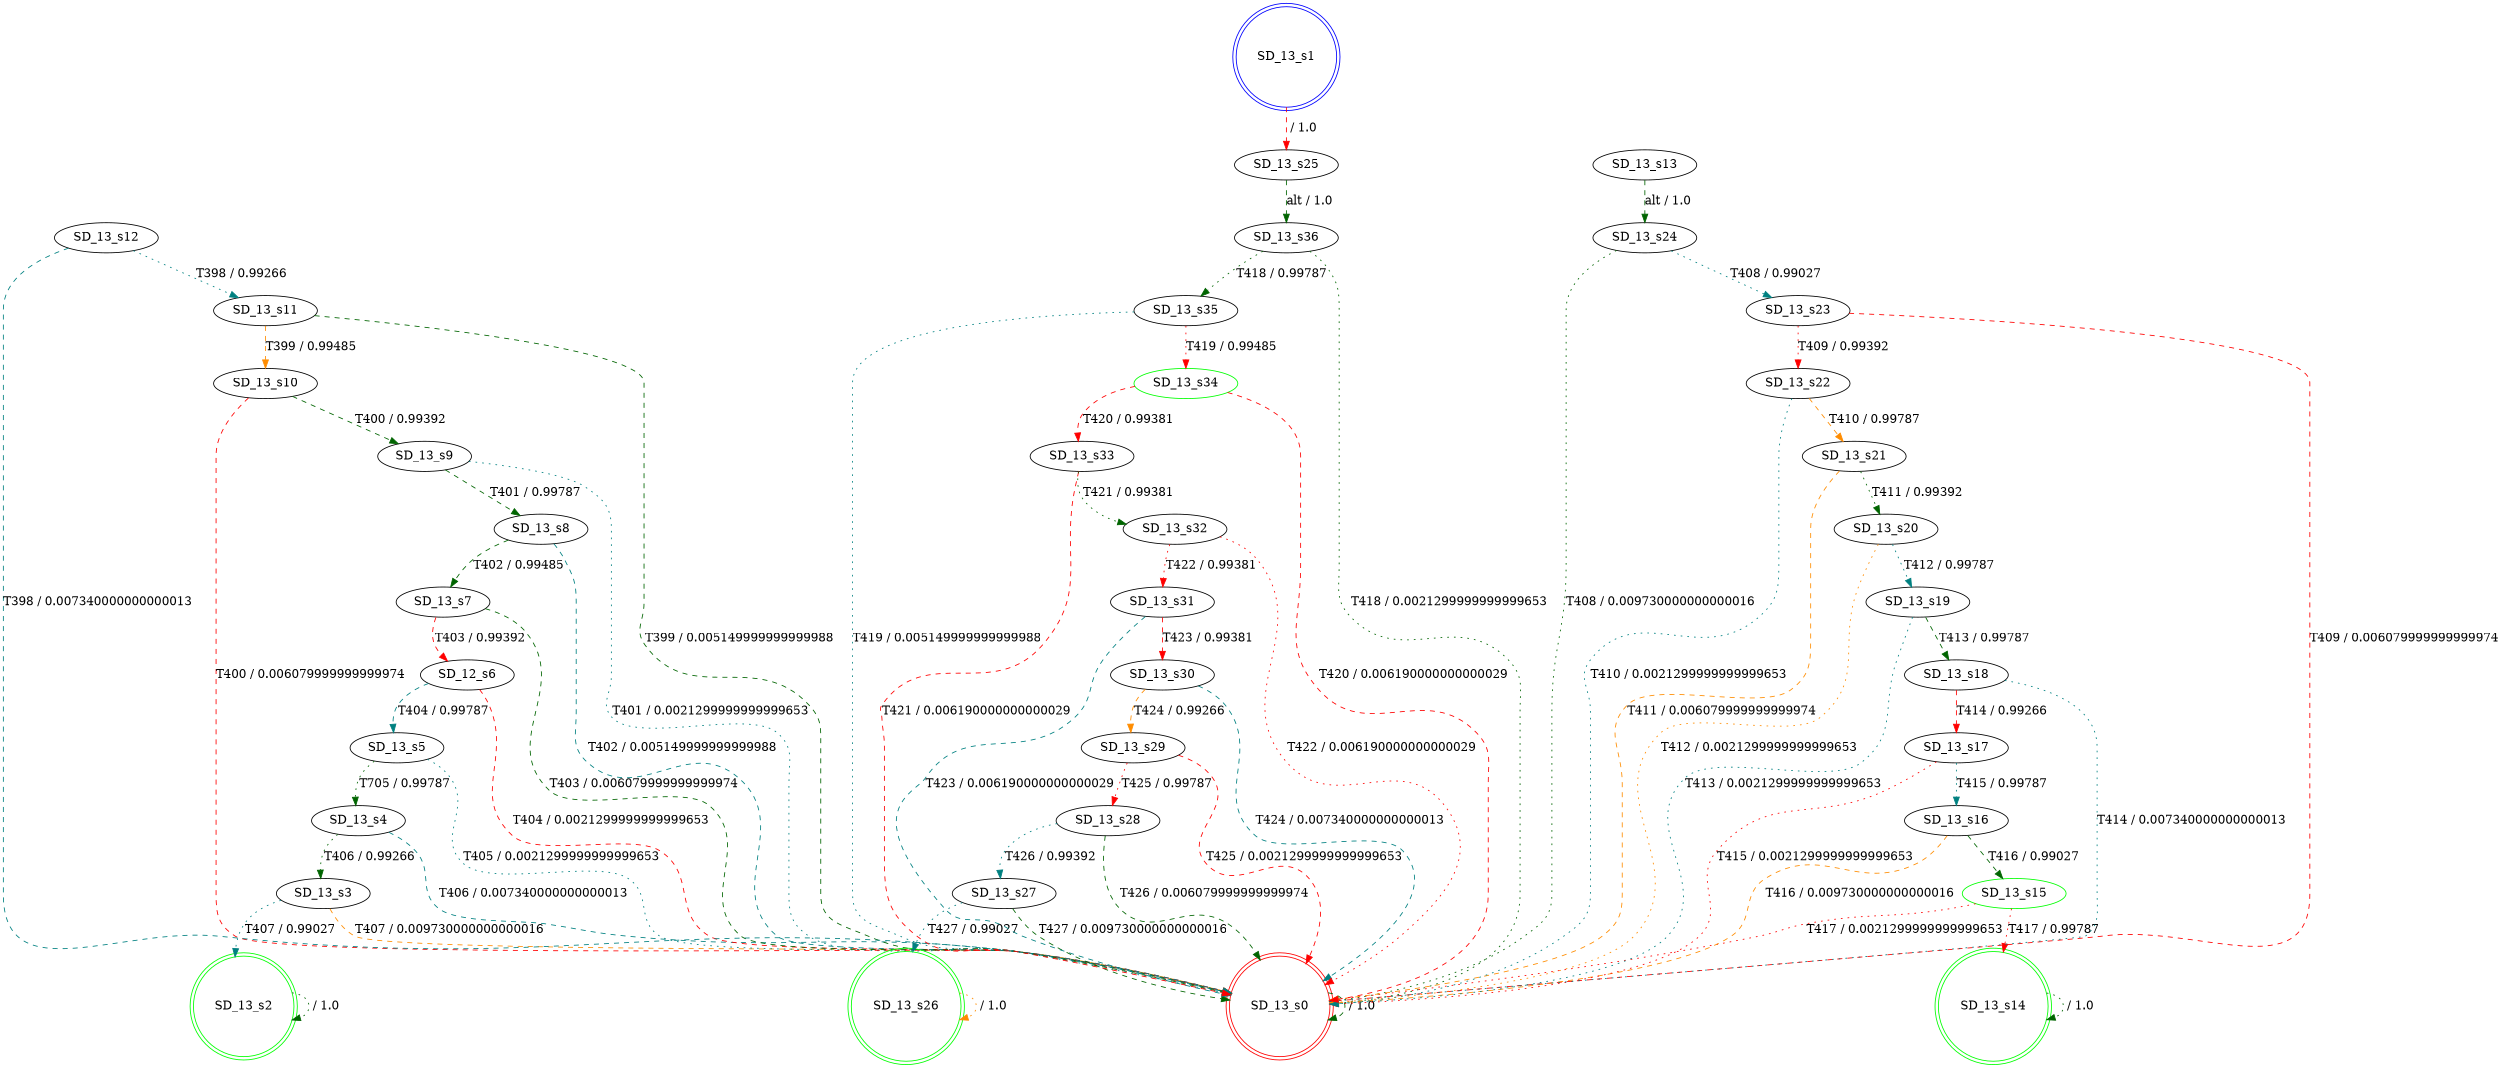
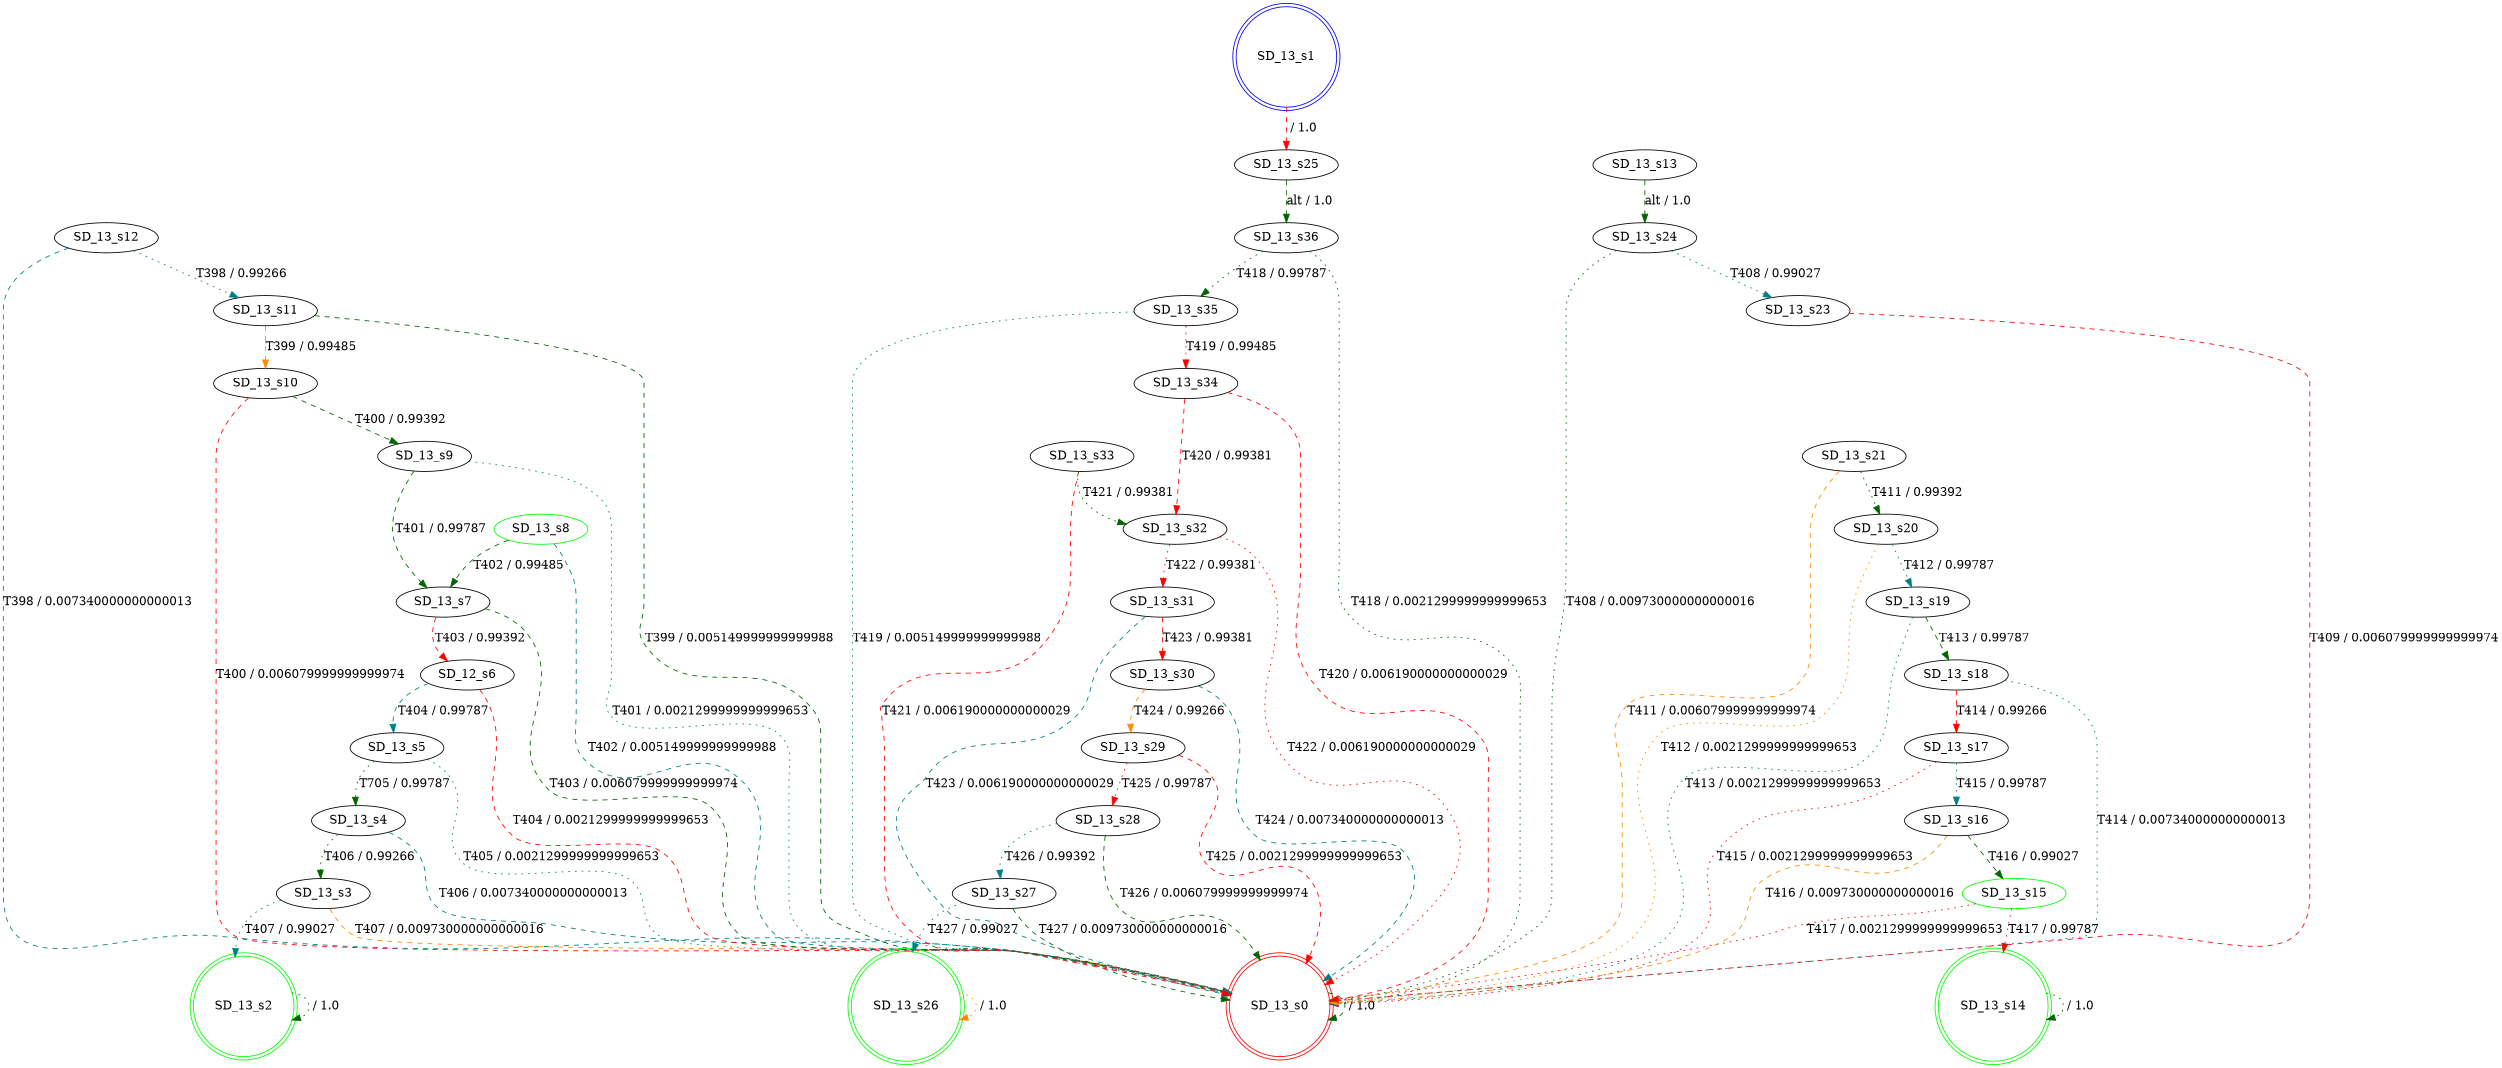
(1186, 384) -> (1186, 384)
(1798, 384) -> none
(1098, 400) -> (1181, 452)
(479, 491) -> (393, 529)
(541, 529) -> (541, 529)
